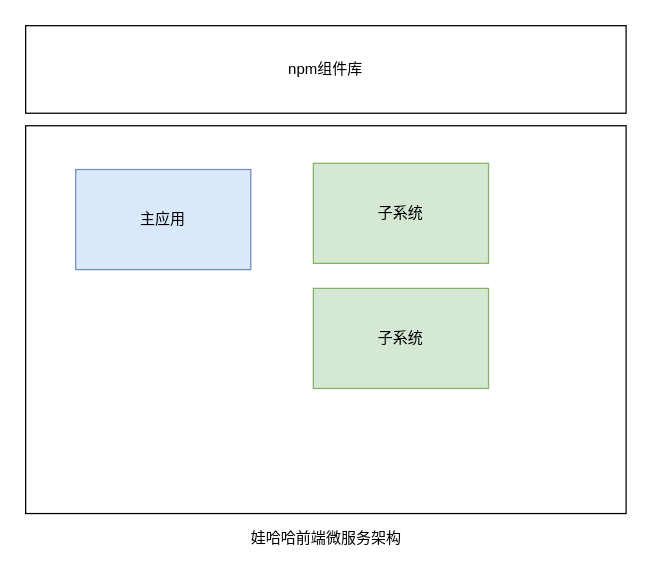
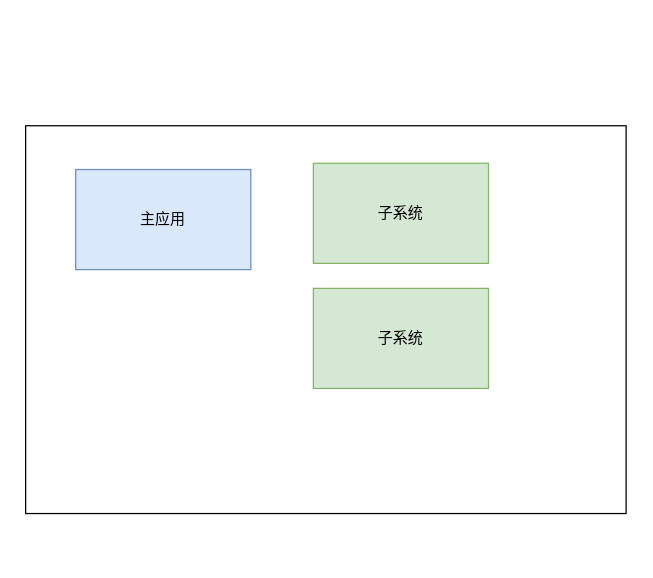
(326, 69) -> none
(326, 538) -> none
